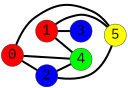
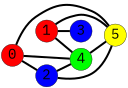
none -> (98, 47)
